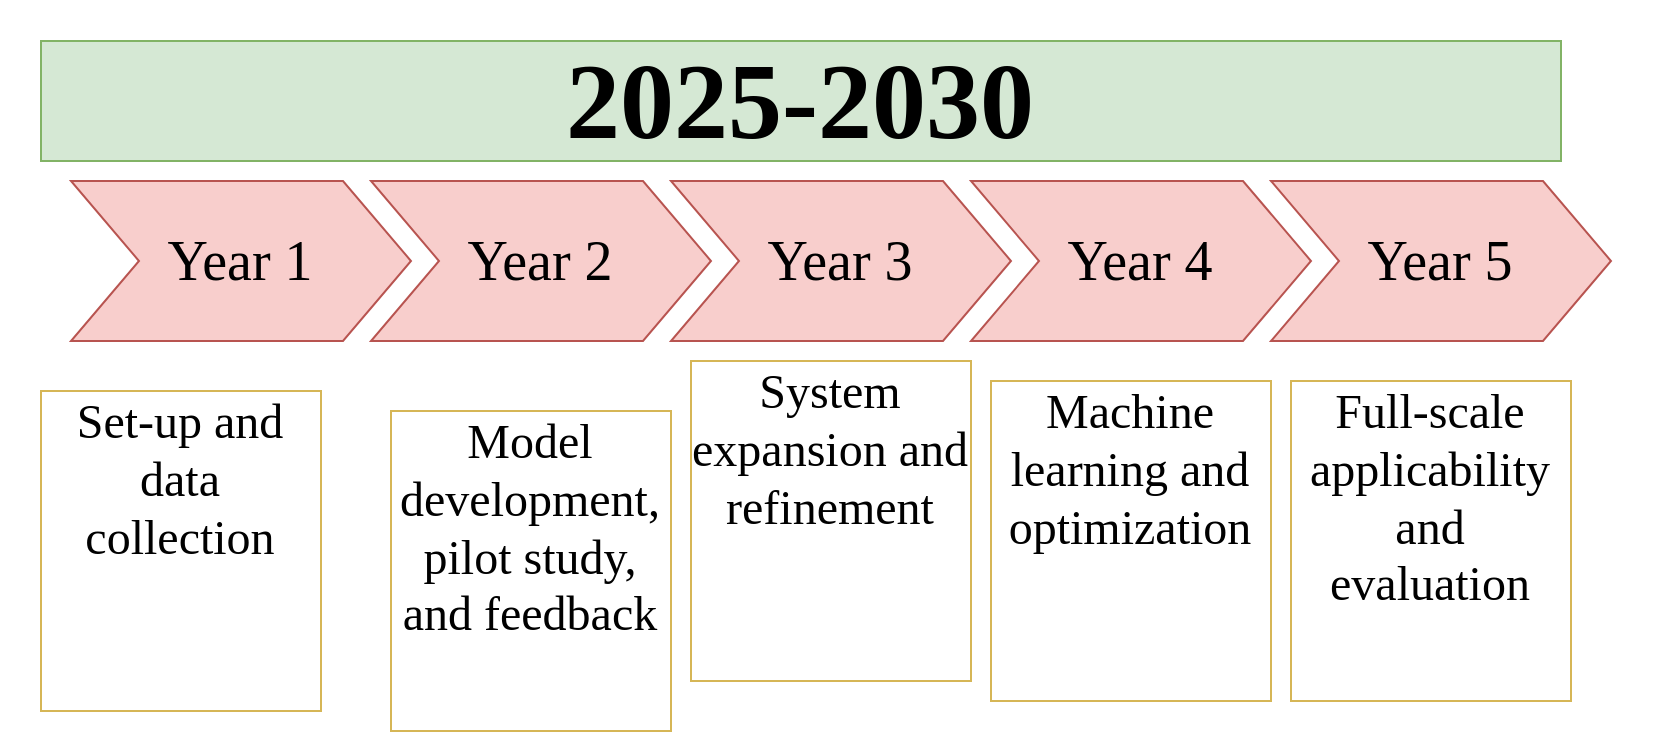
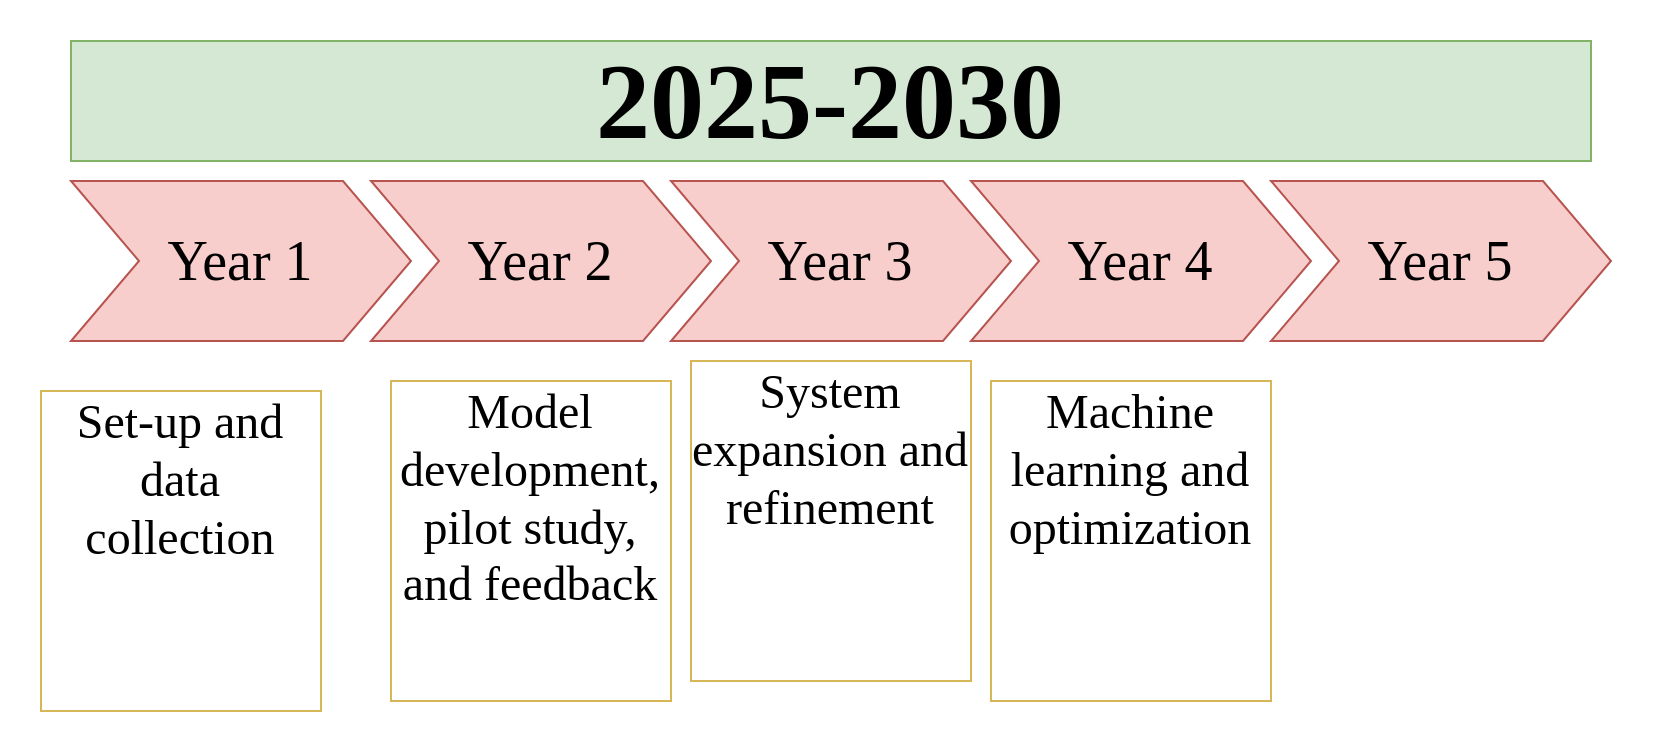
(801, 101) -> (831, 101)
(1431, 541) -> none
(531, 571) -> (531, 541)
